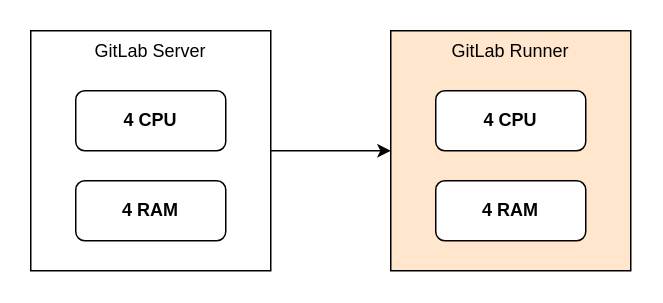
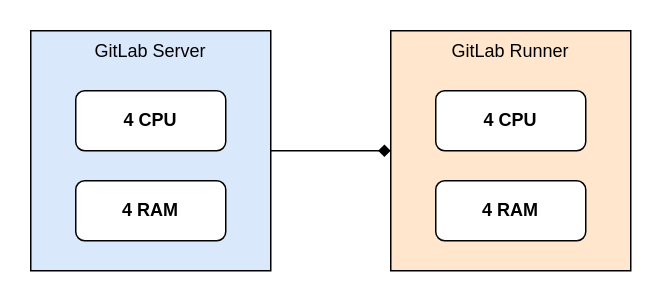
(151, 52) -> (151, 52)
(379, 151) -> (378, 151)
